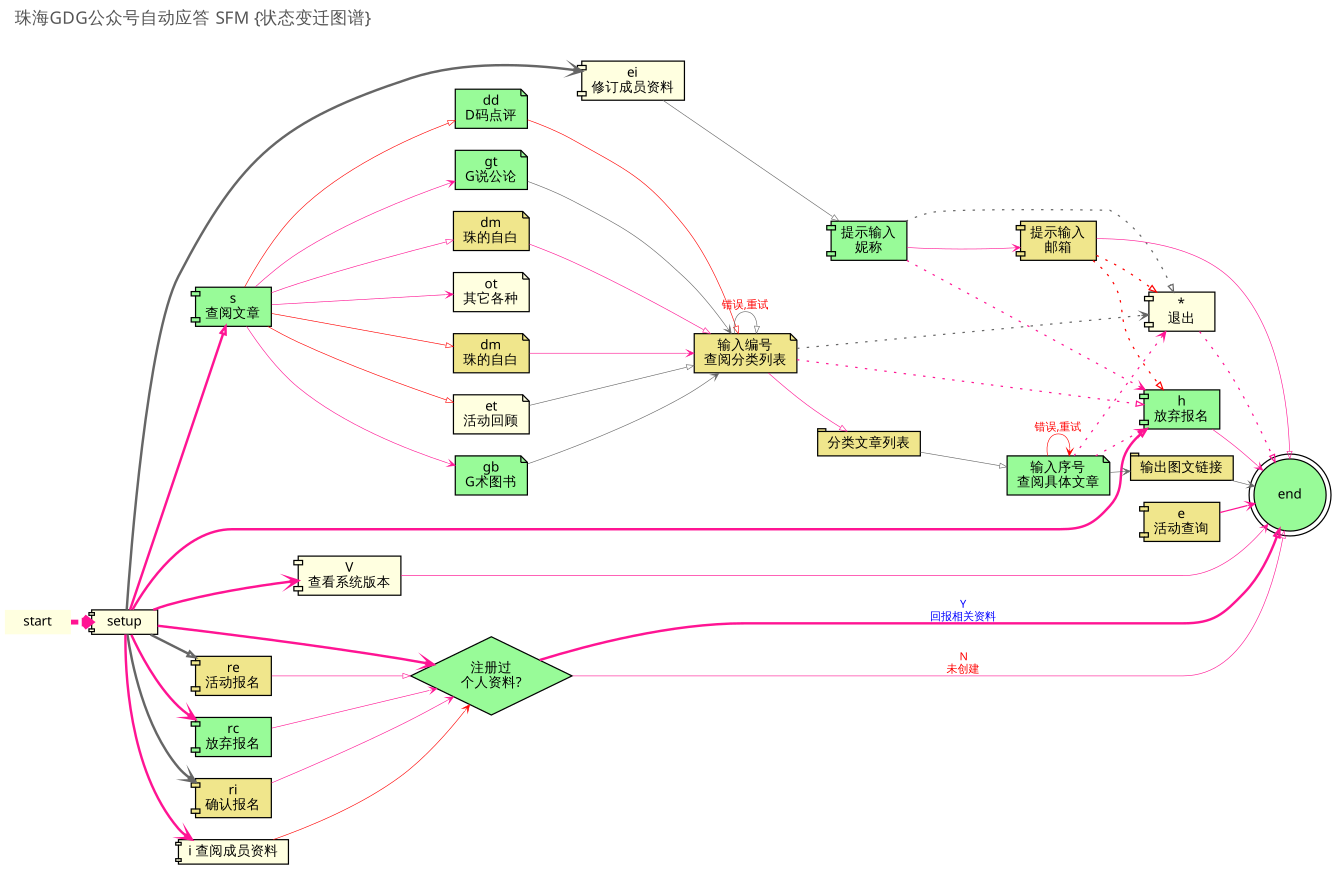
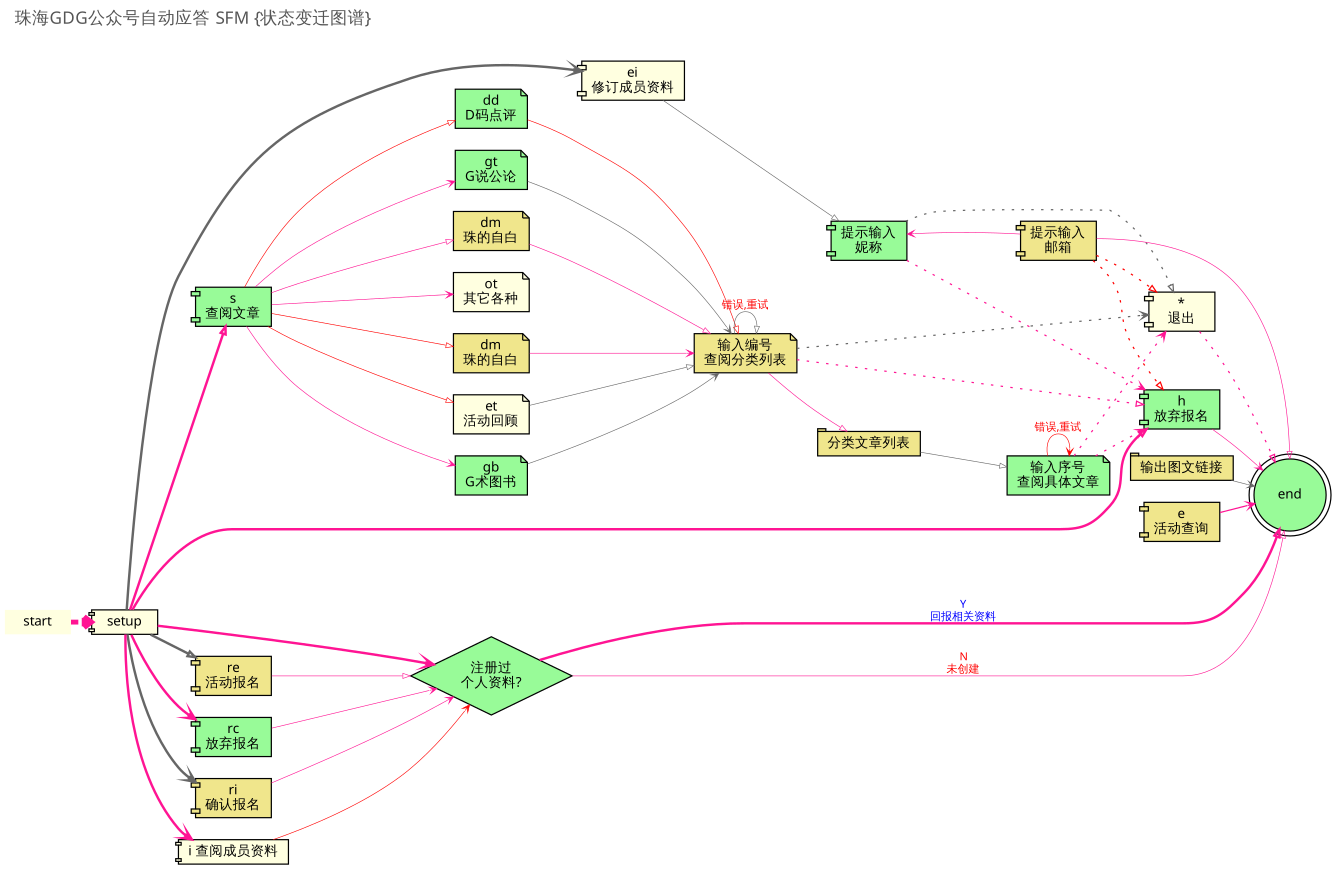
(960, 249) -> (968, 233)
(1114, 472) -> none
(350, 576) -> none
